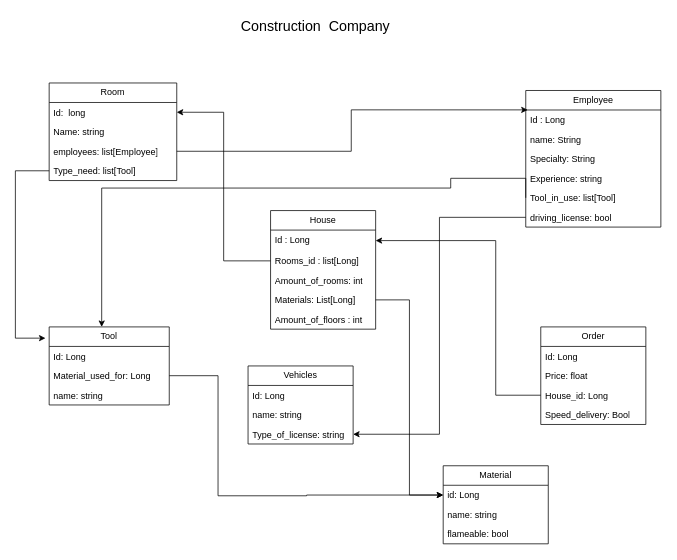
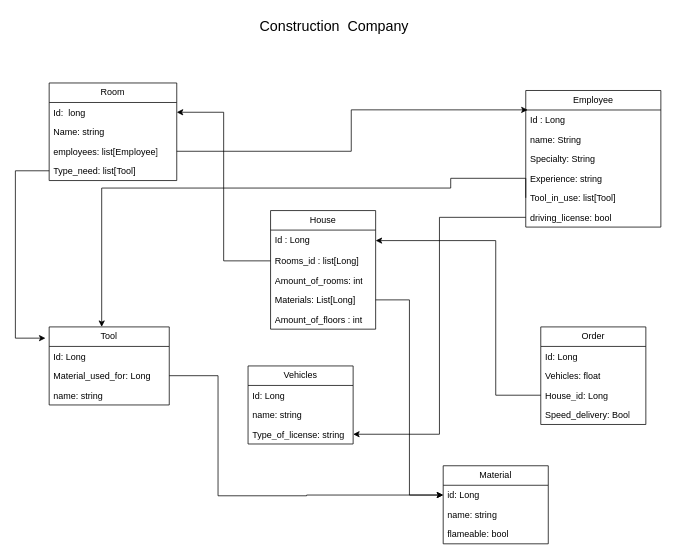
(315, 27) -> (334, 27)
(570, 376) -> (577, 376)
